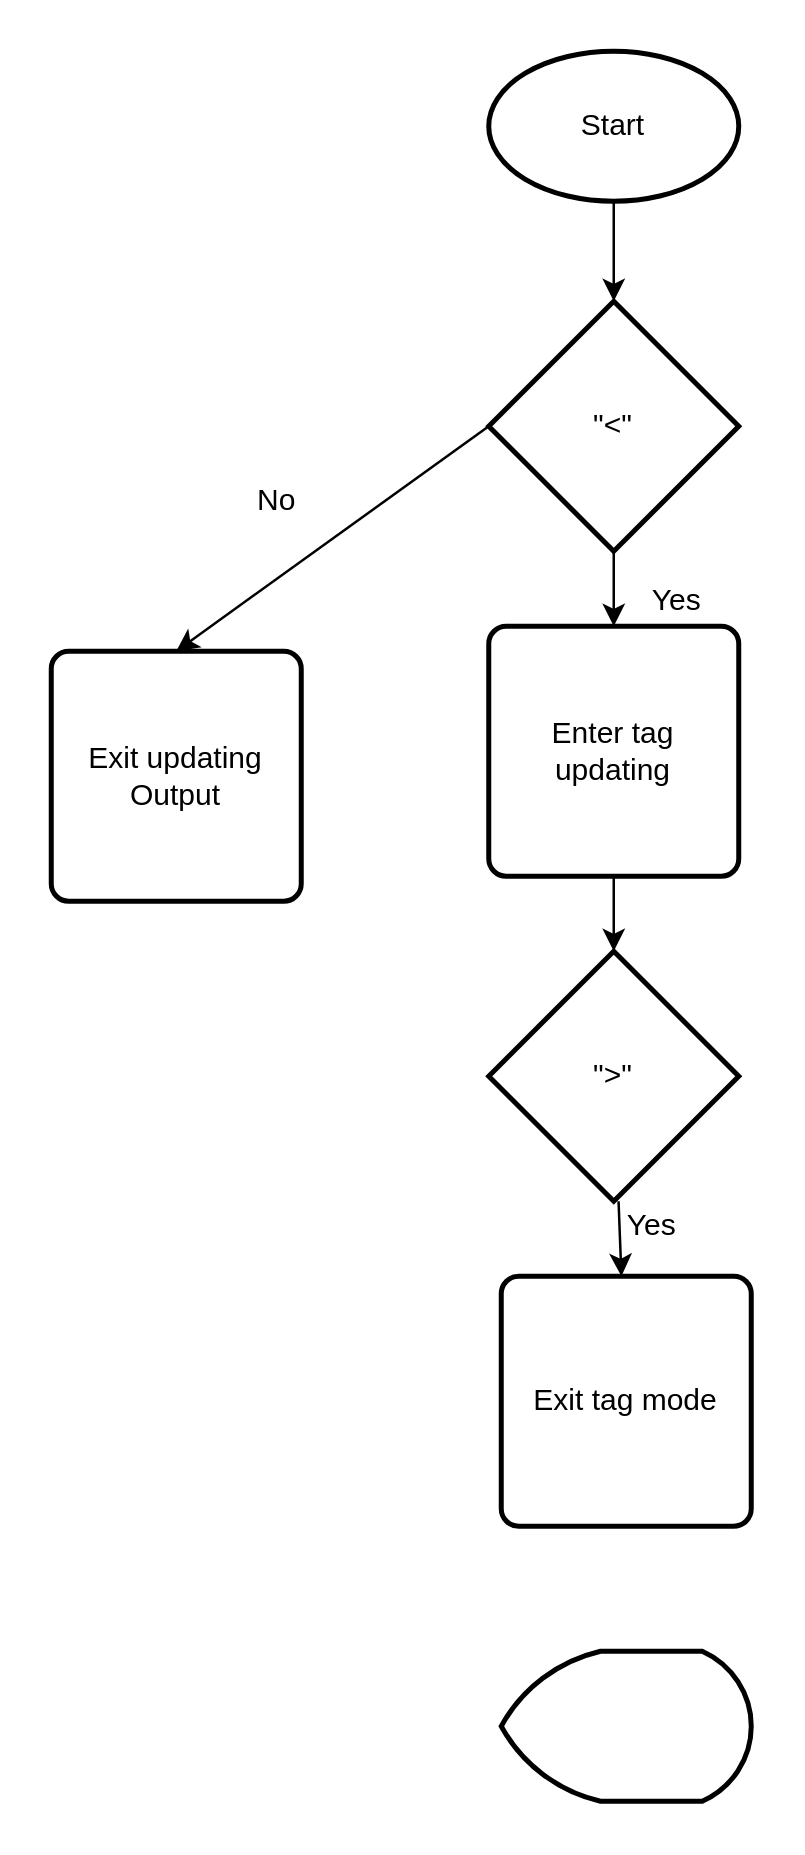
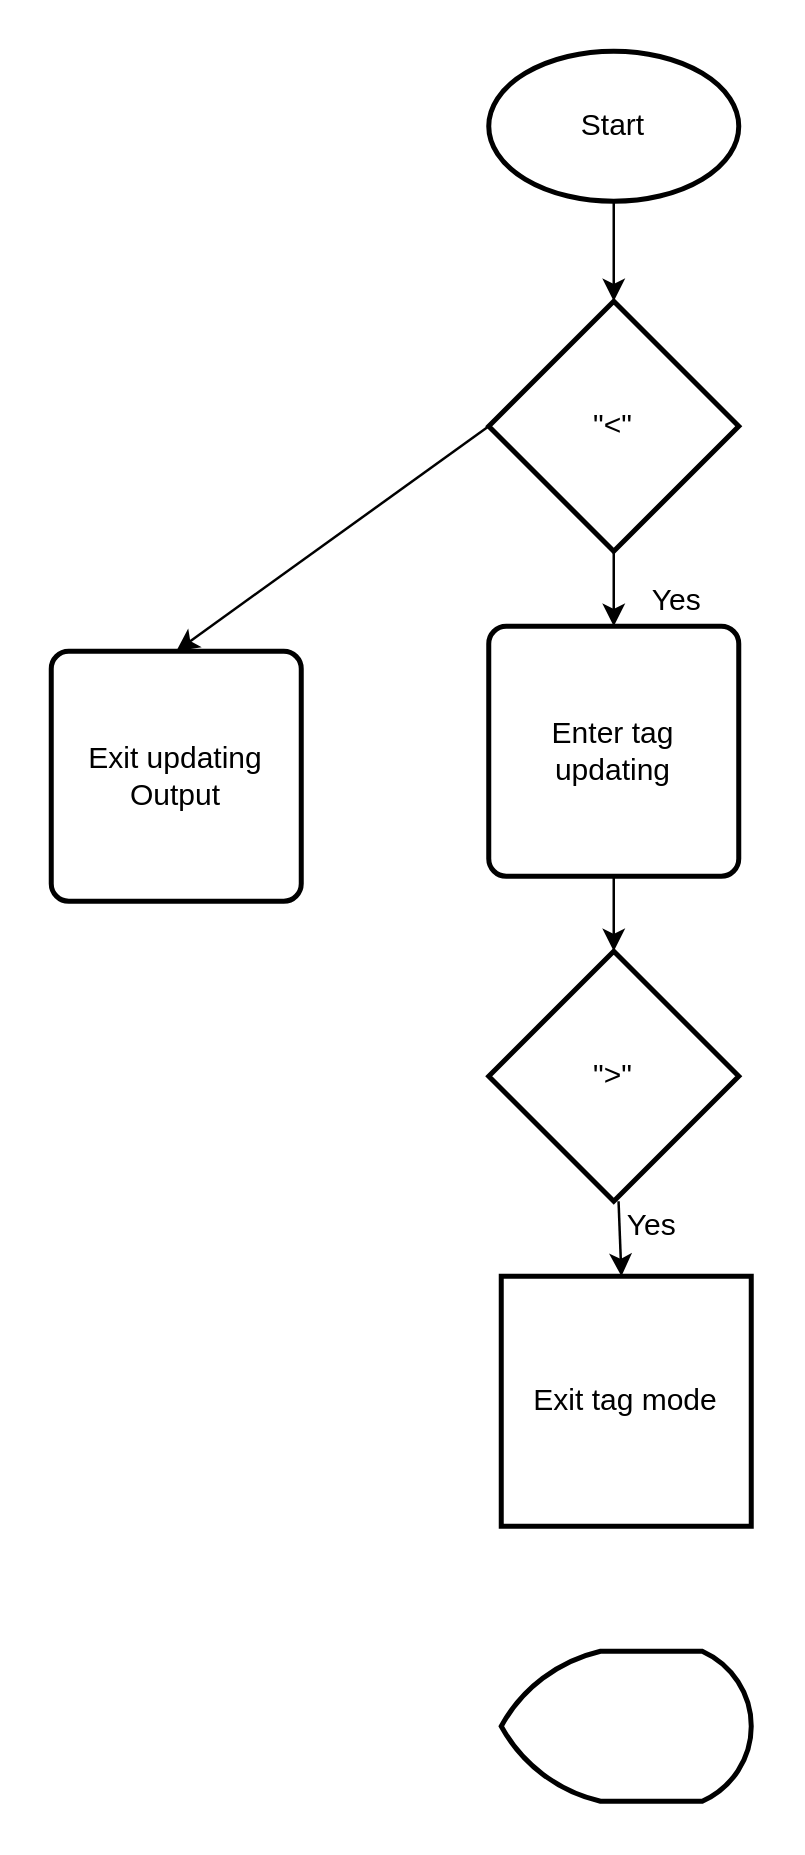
(276, 501) -> none
(626, 1401) -> (626, 1401)
